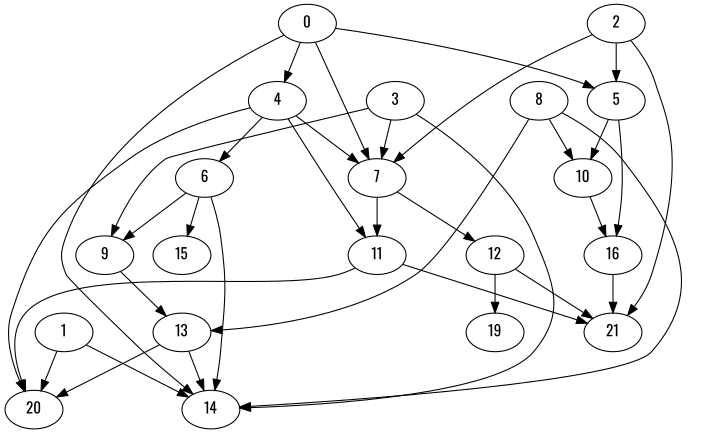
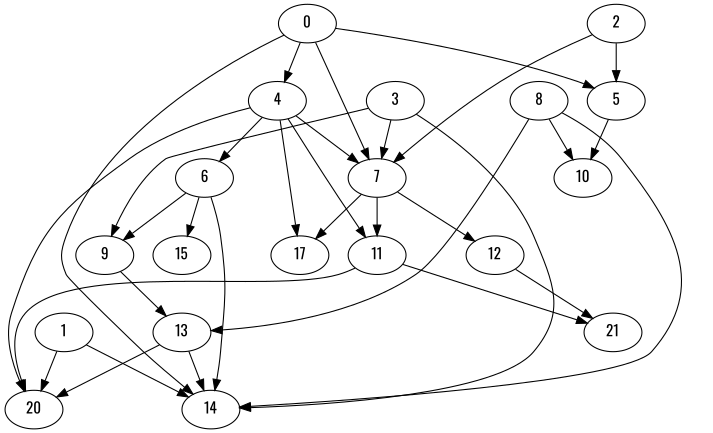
(672, 172) -> none
none -> (300, 255)
(613, 255) -> none
(495, 332) -> none
